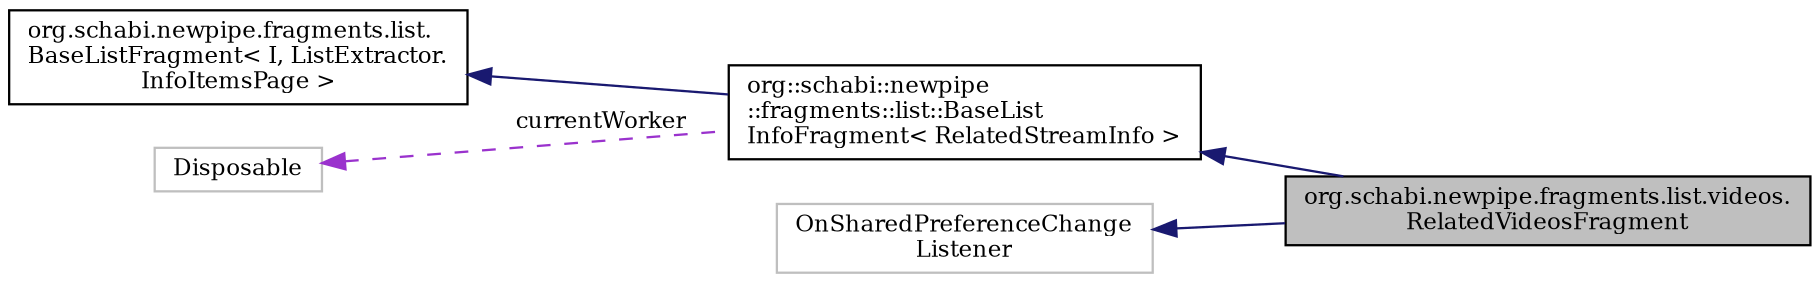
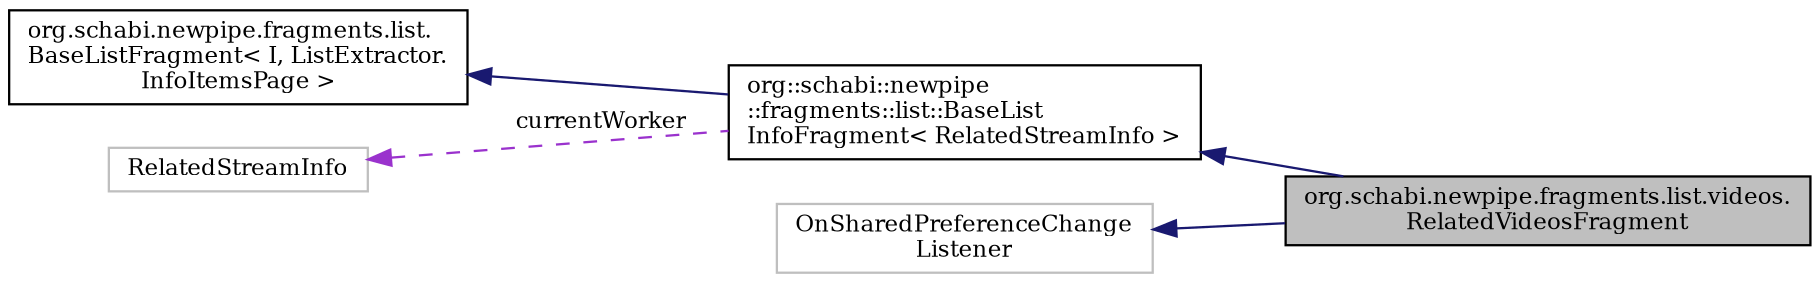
(238, 170) -> (238, 170)
